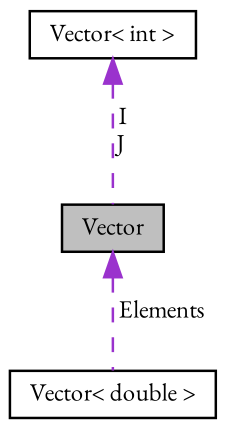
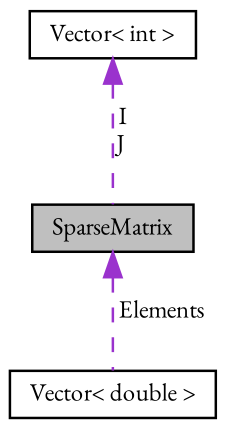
(113, 228) -> (113, 228)
